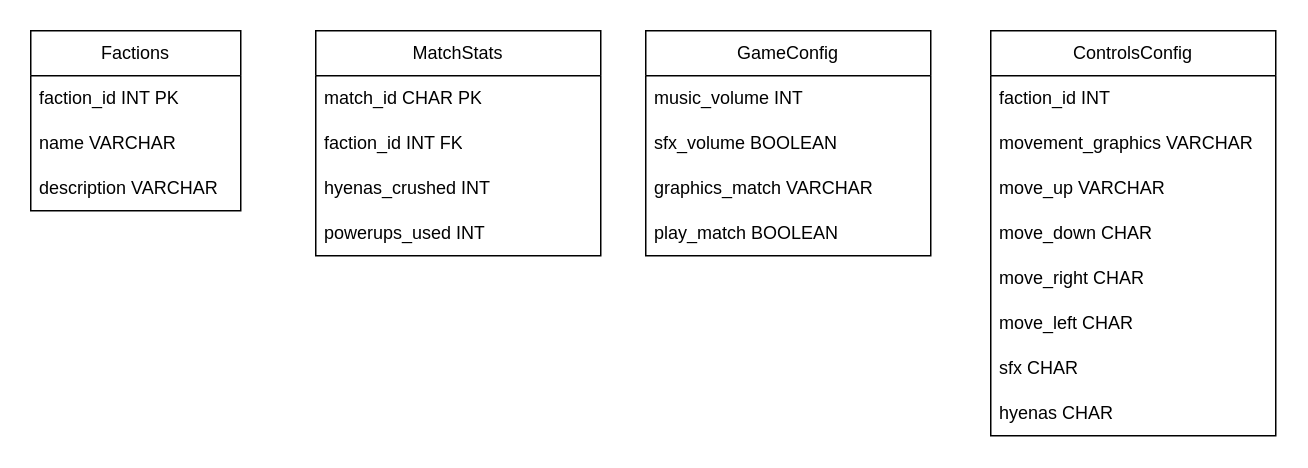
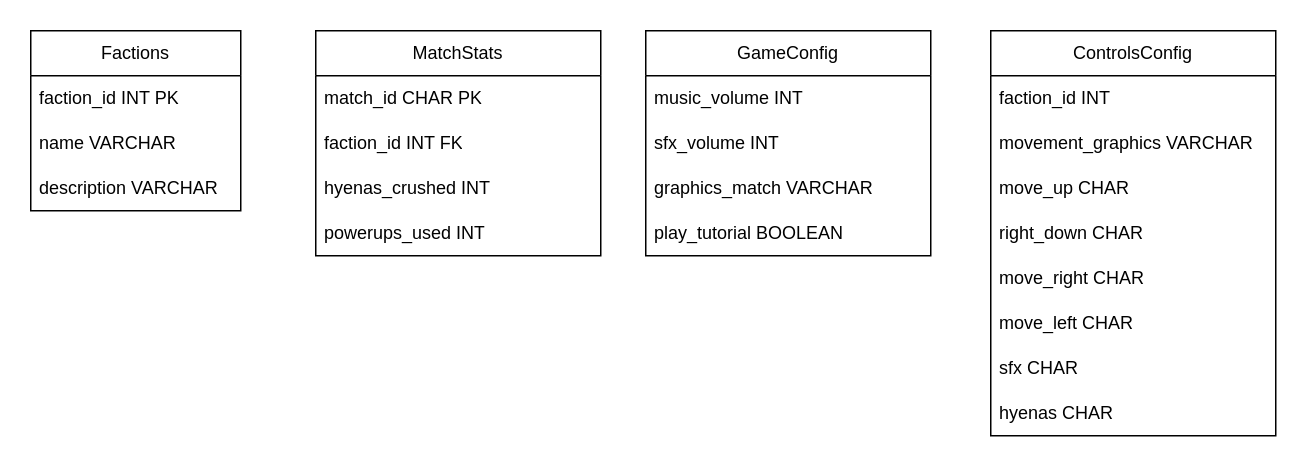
(741, 143) -> (721, 143)
(1073, 188) -> (1058, 188)
(741, 233) -> (751, 233)
(1068, 233) -> (1071, 233)
